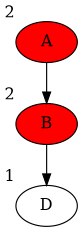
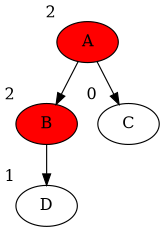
none -> (129, 124)
